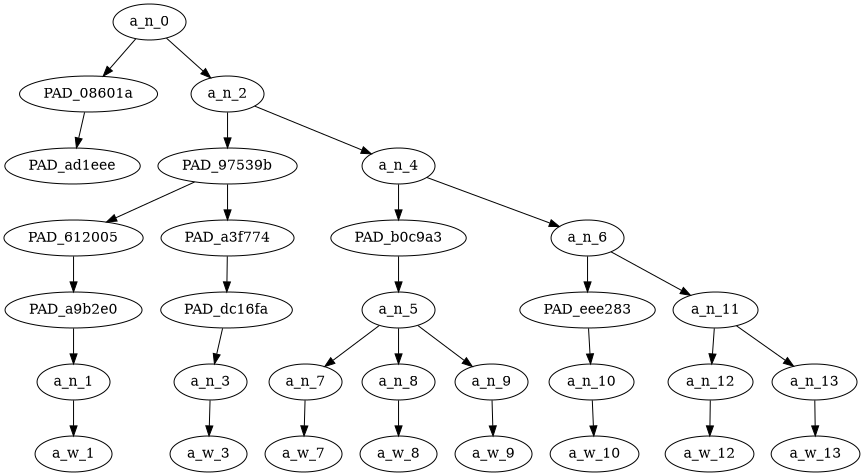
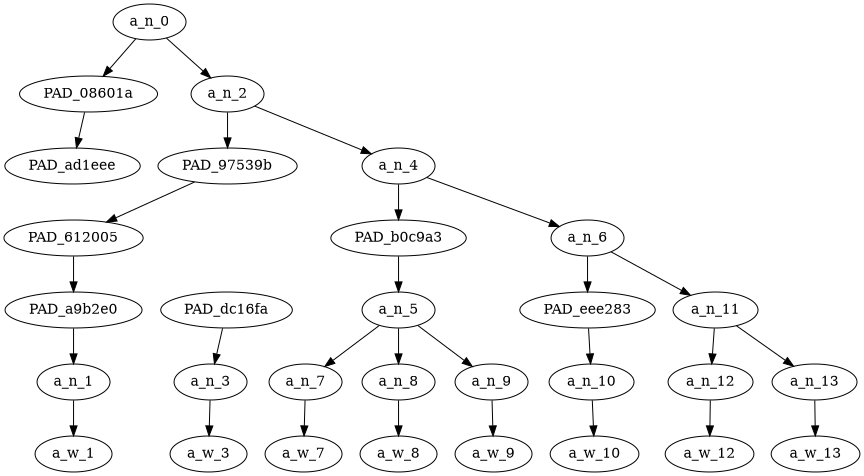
(228, 238) -> none
